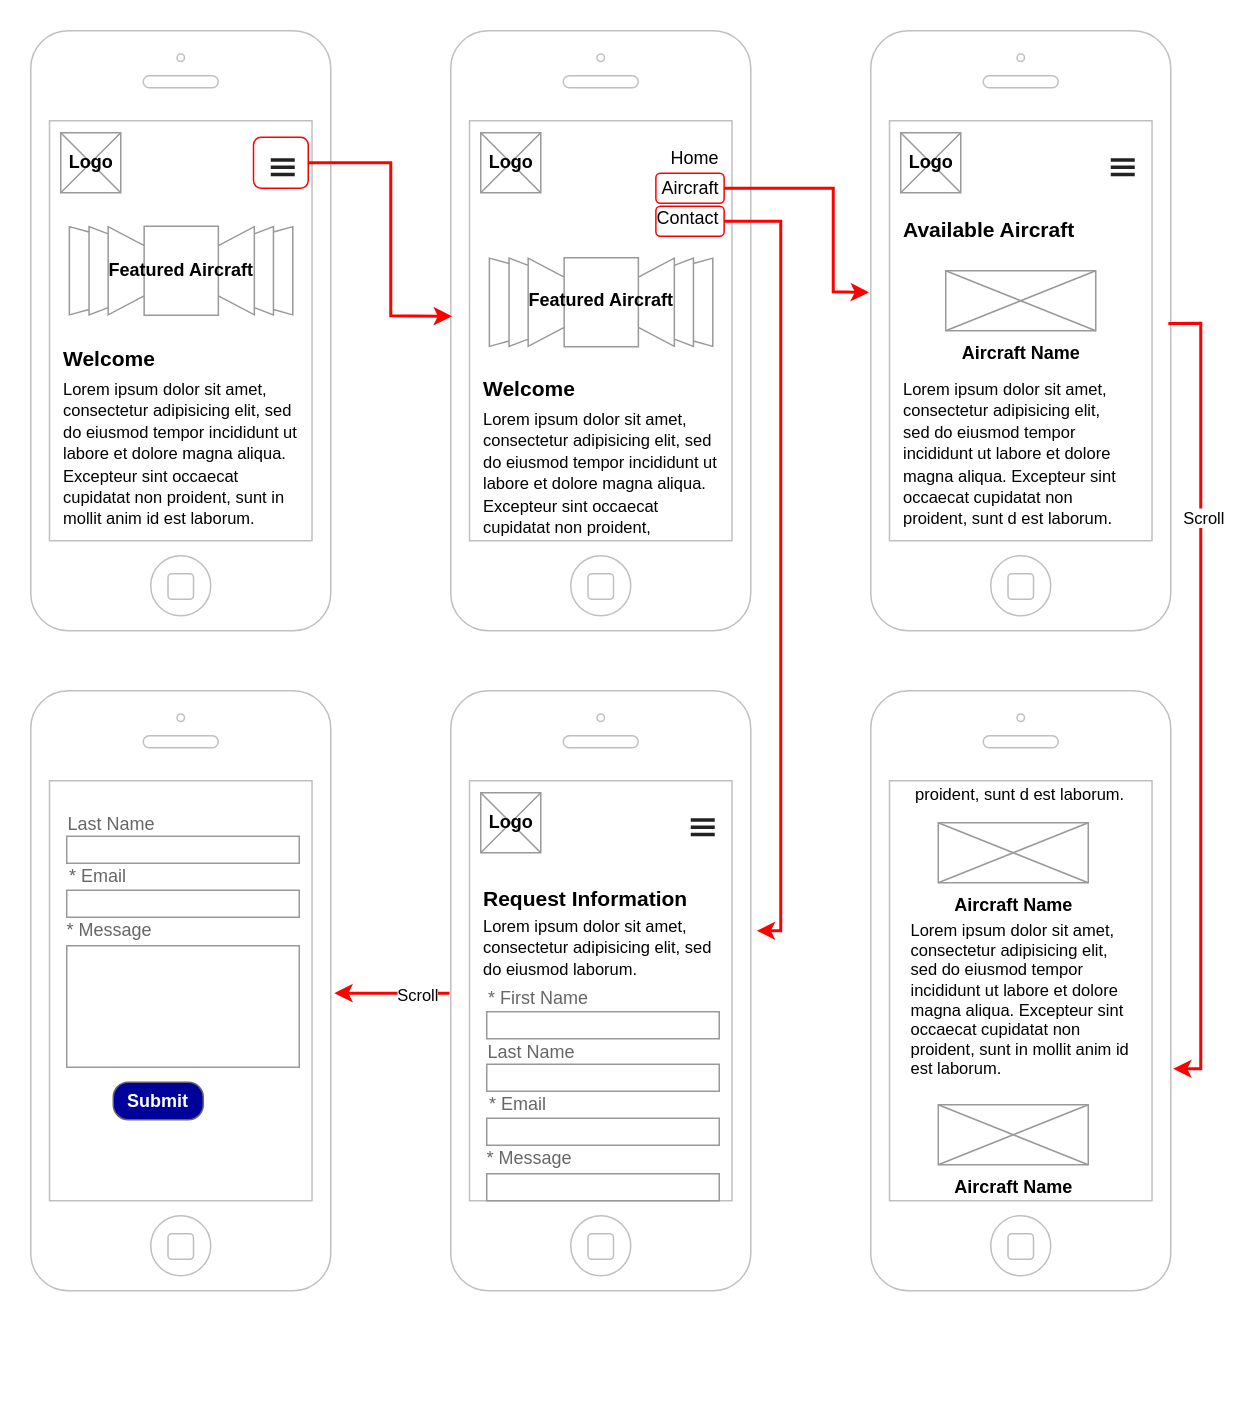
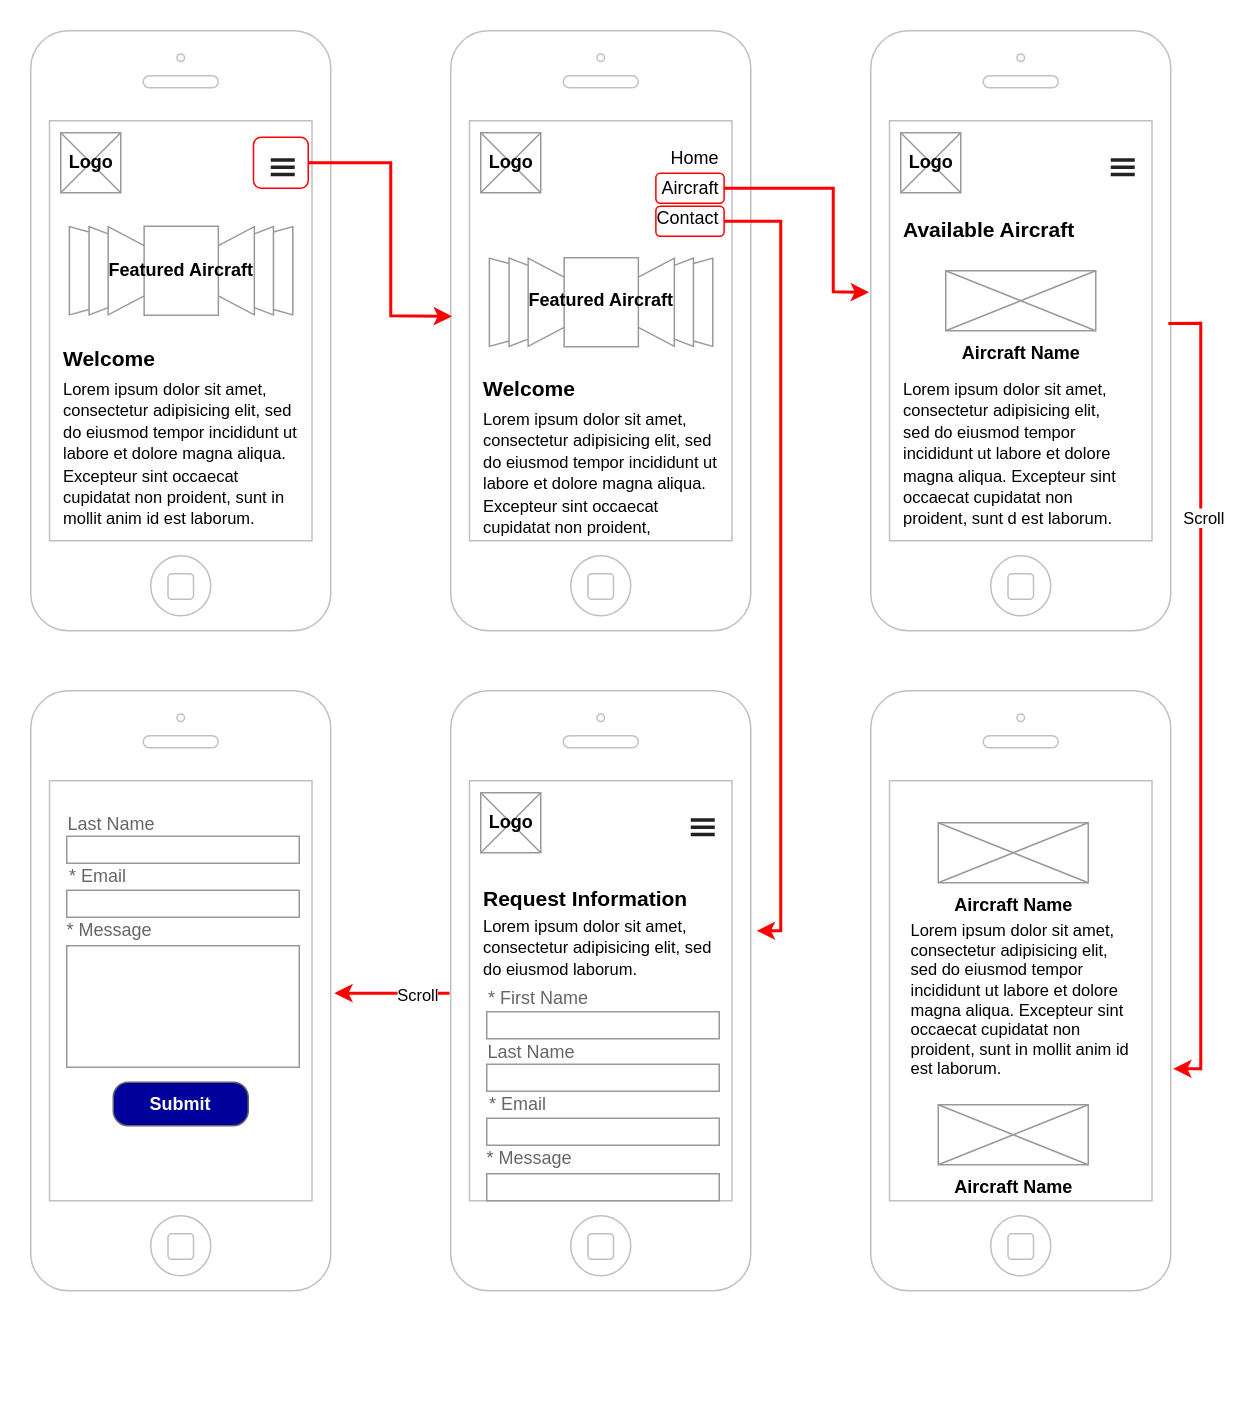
(1021, 796) -> none
(158, 1101) -> (181, 1104)
